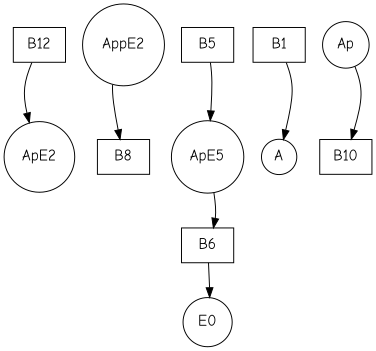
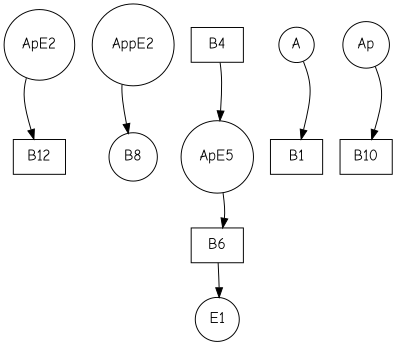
(208, 45) -> (217, 45)
(25, 87) -> (25, 104)
(292, 96) -> (310, 95)
(124, 157) -> (133, 157)
(208, 322) -> (217, 319)
